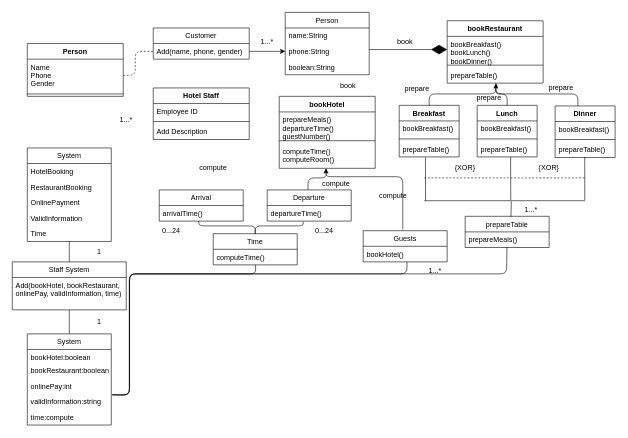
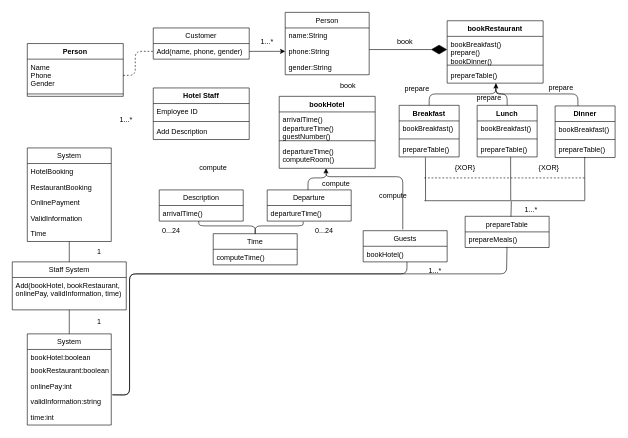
(481, 44) -> (481, 44)
(314, 67) -> (313, 67)
(310, 120) -> (306, 120)
(308, 151) -> (312, 151)
(201, 198) -> (201, 198)
(256, 268) -> none
(53, 418) -> (44, 418)
